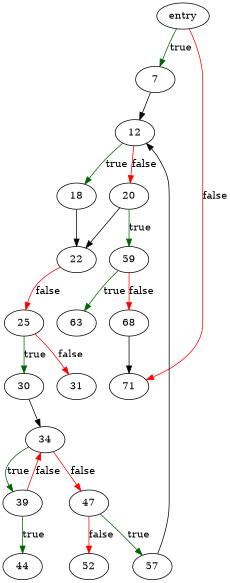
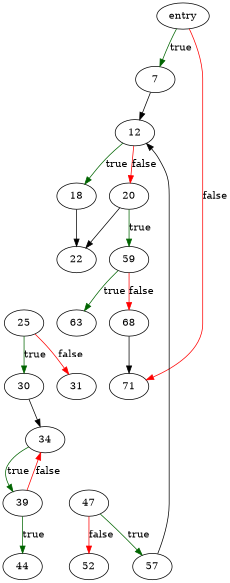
(40, 281) -> none
(65, 468) -> none
